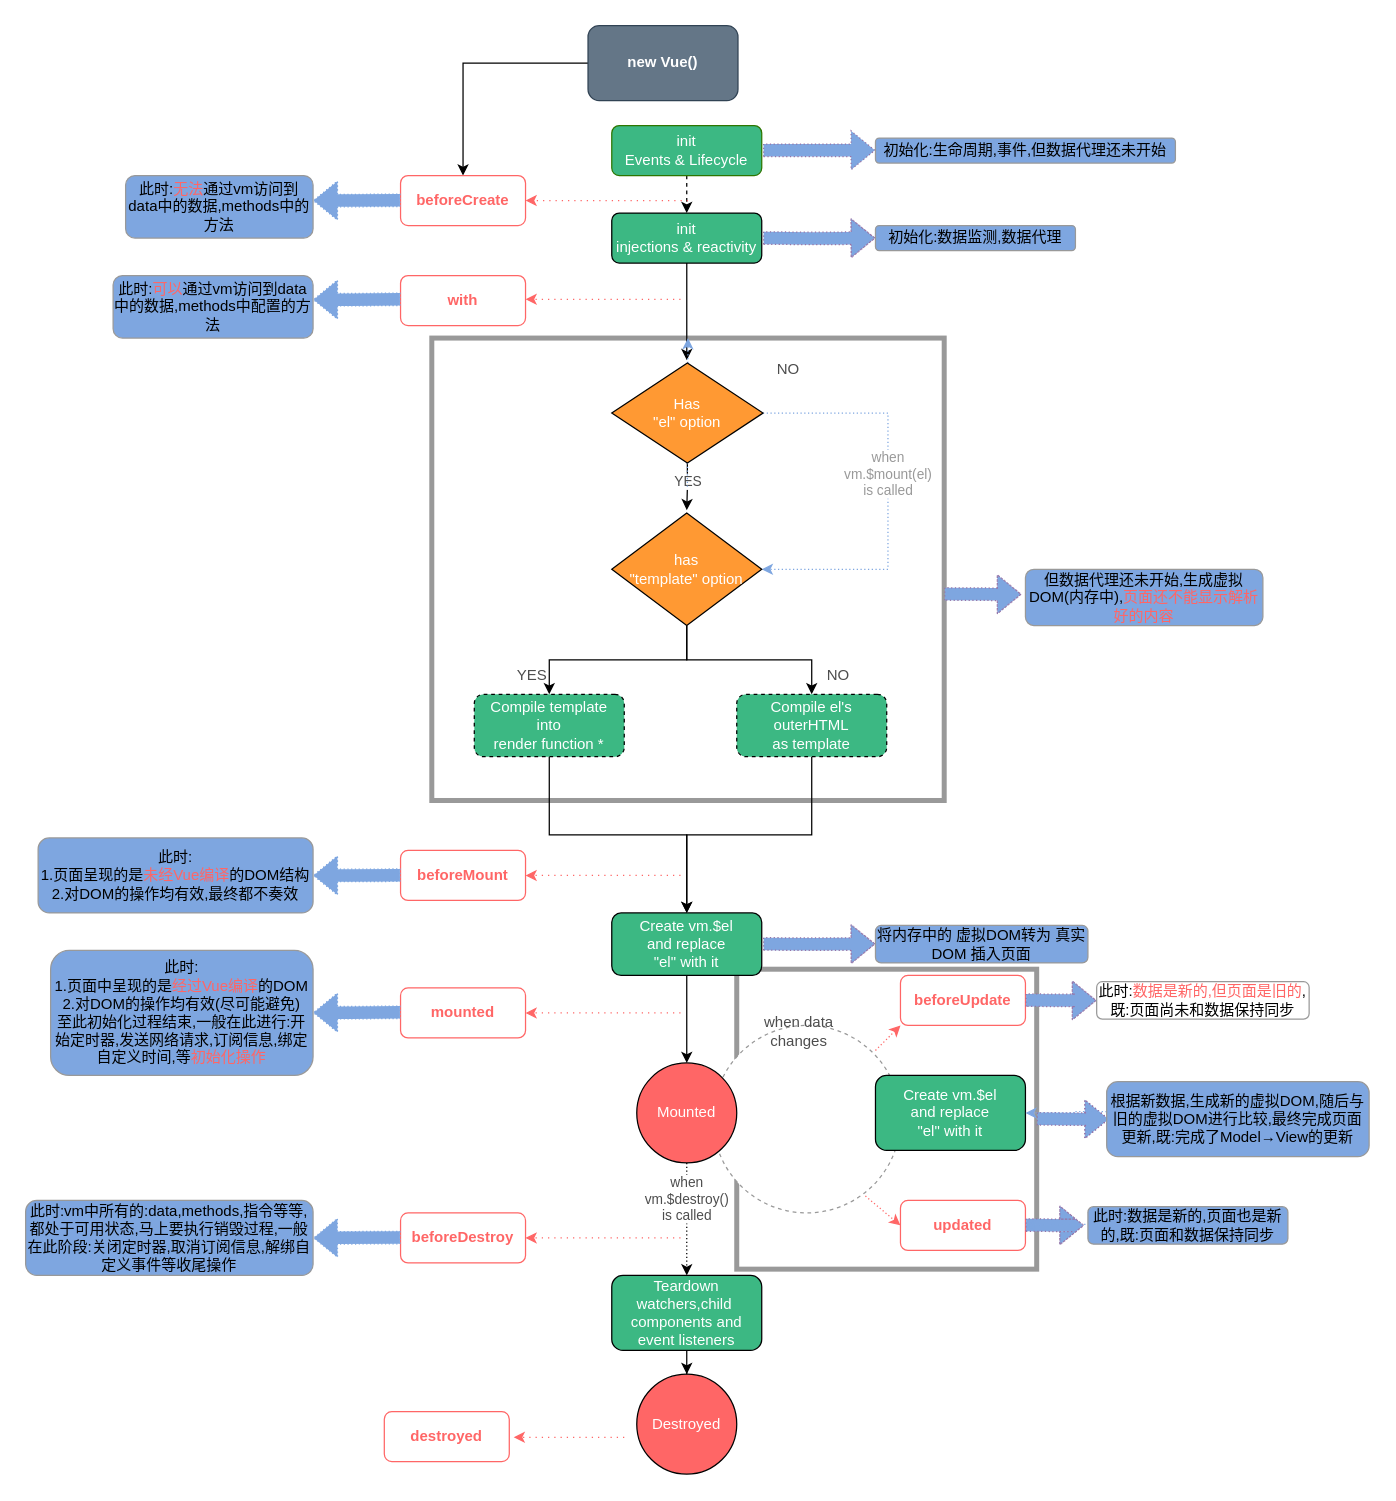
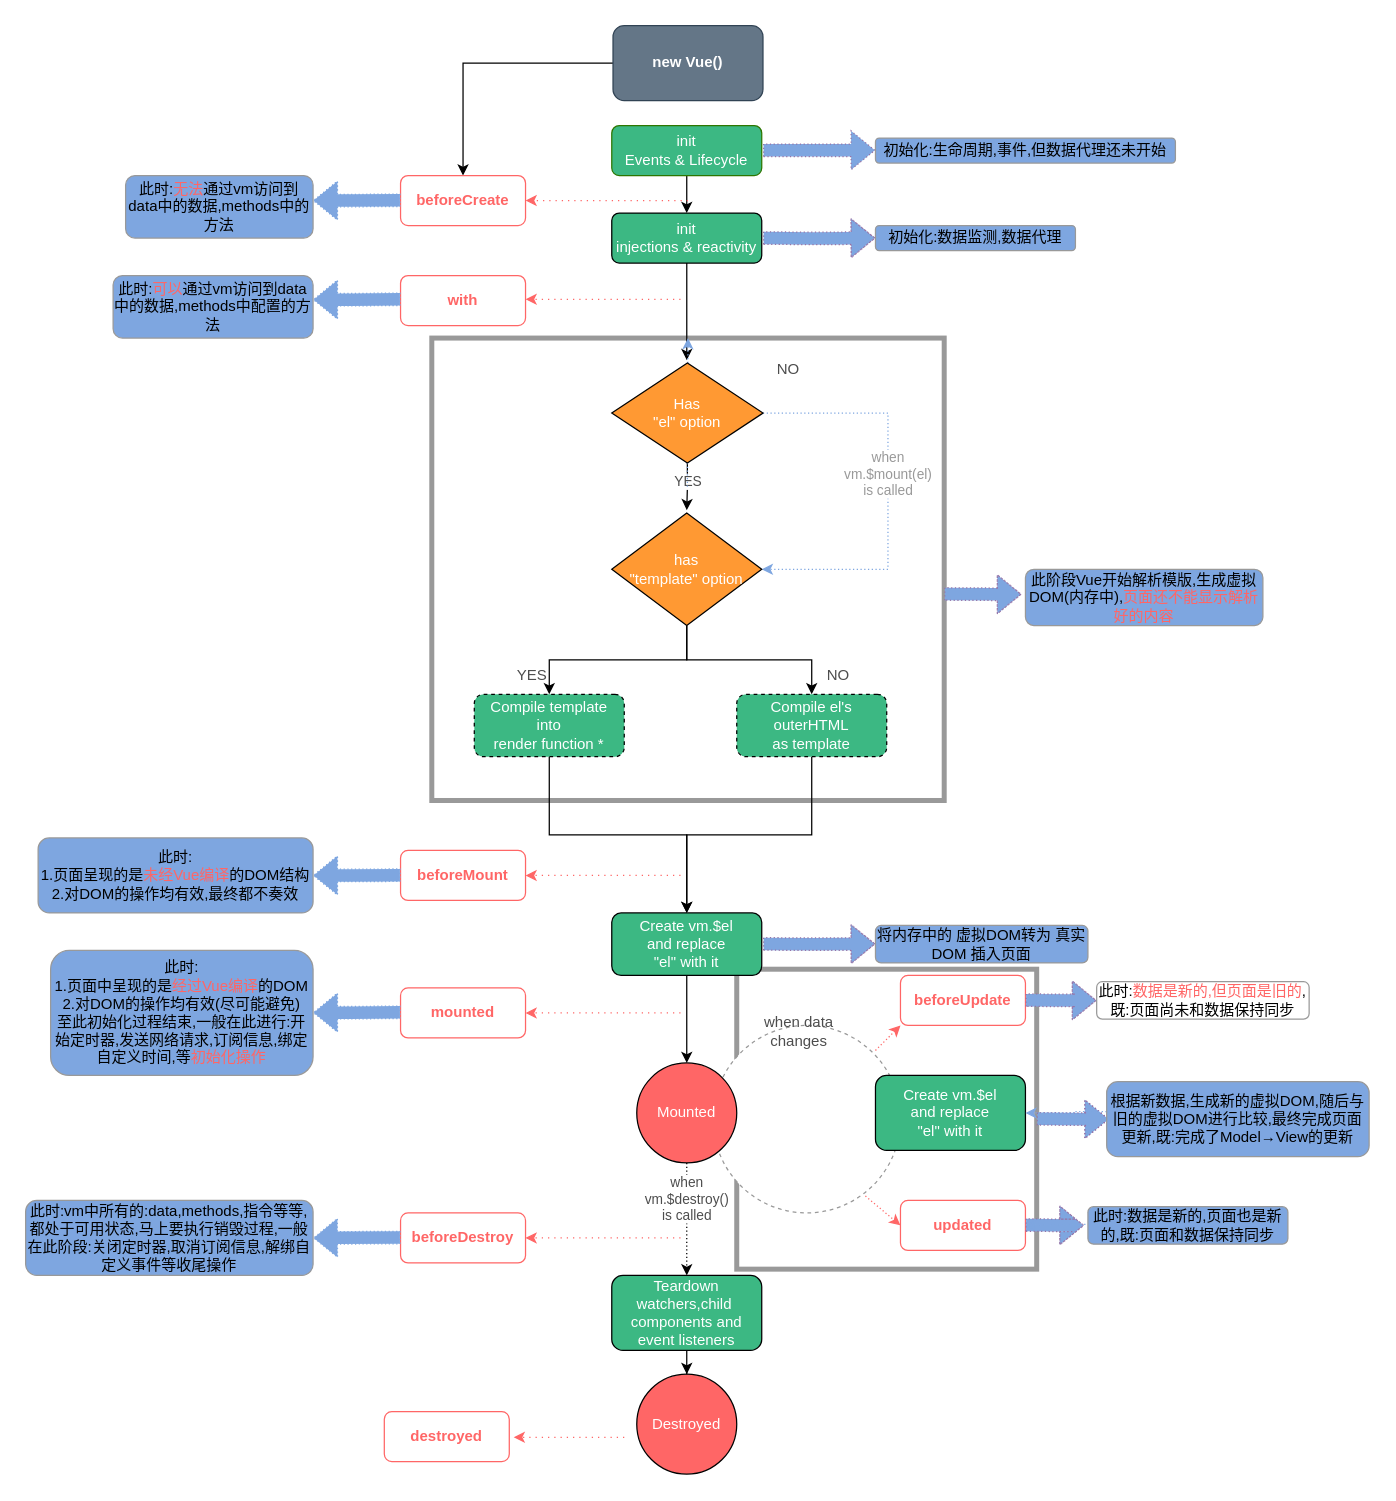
(663, 63) -> (688, 63)
(687, 191) -> (687, 191)
(1144, 598) -> (1144, 598)
